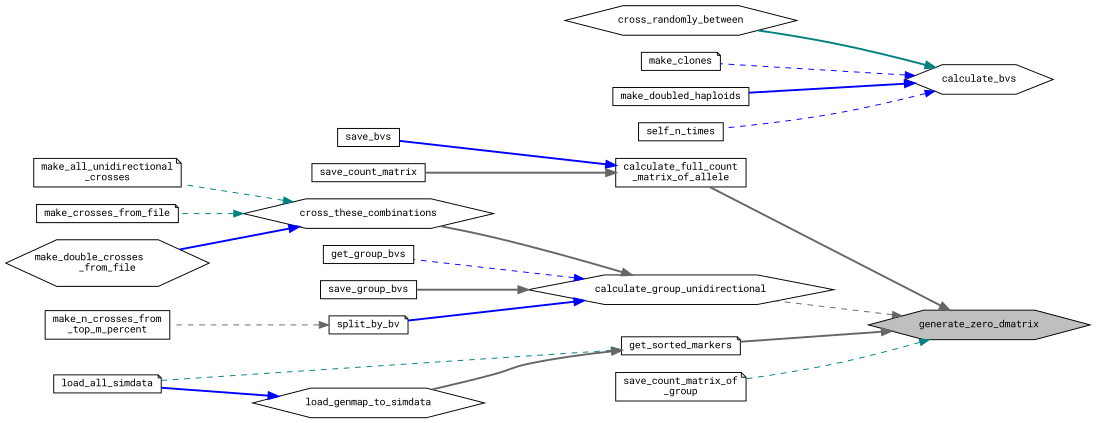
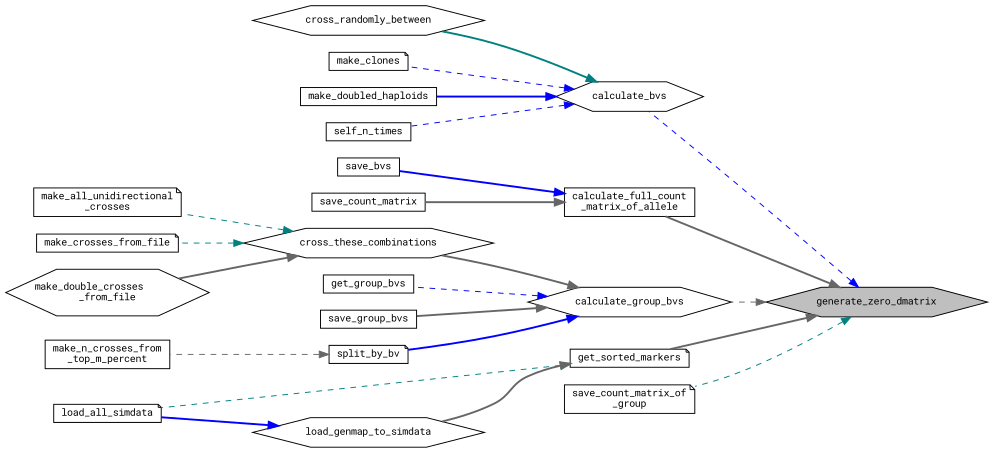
none -> (751, 195)
(234, 239) -> (233, 268)
(681, 290) -> (630, 302)
